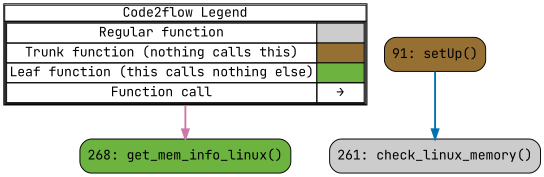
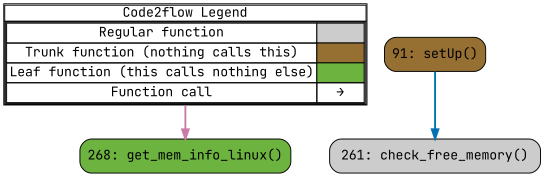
(435, 156) -> (435, 156)
